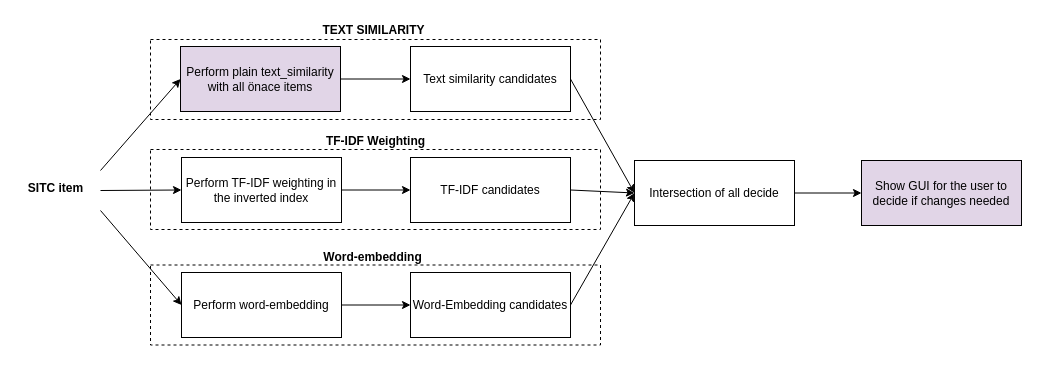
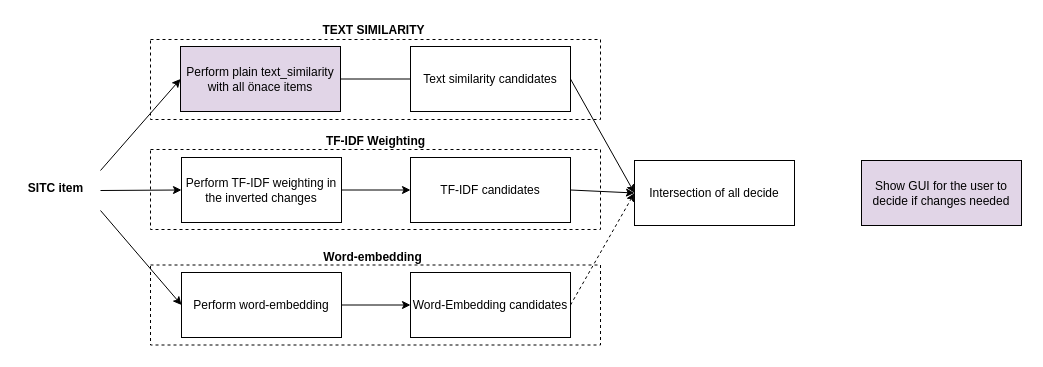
(402, 79) -> (404, 79)
(262, 191) -> (262, 191)
(825, 193) -> none
(601, 251) -> (601, 251)
